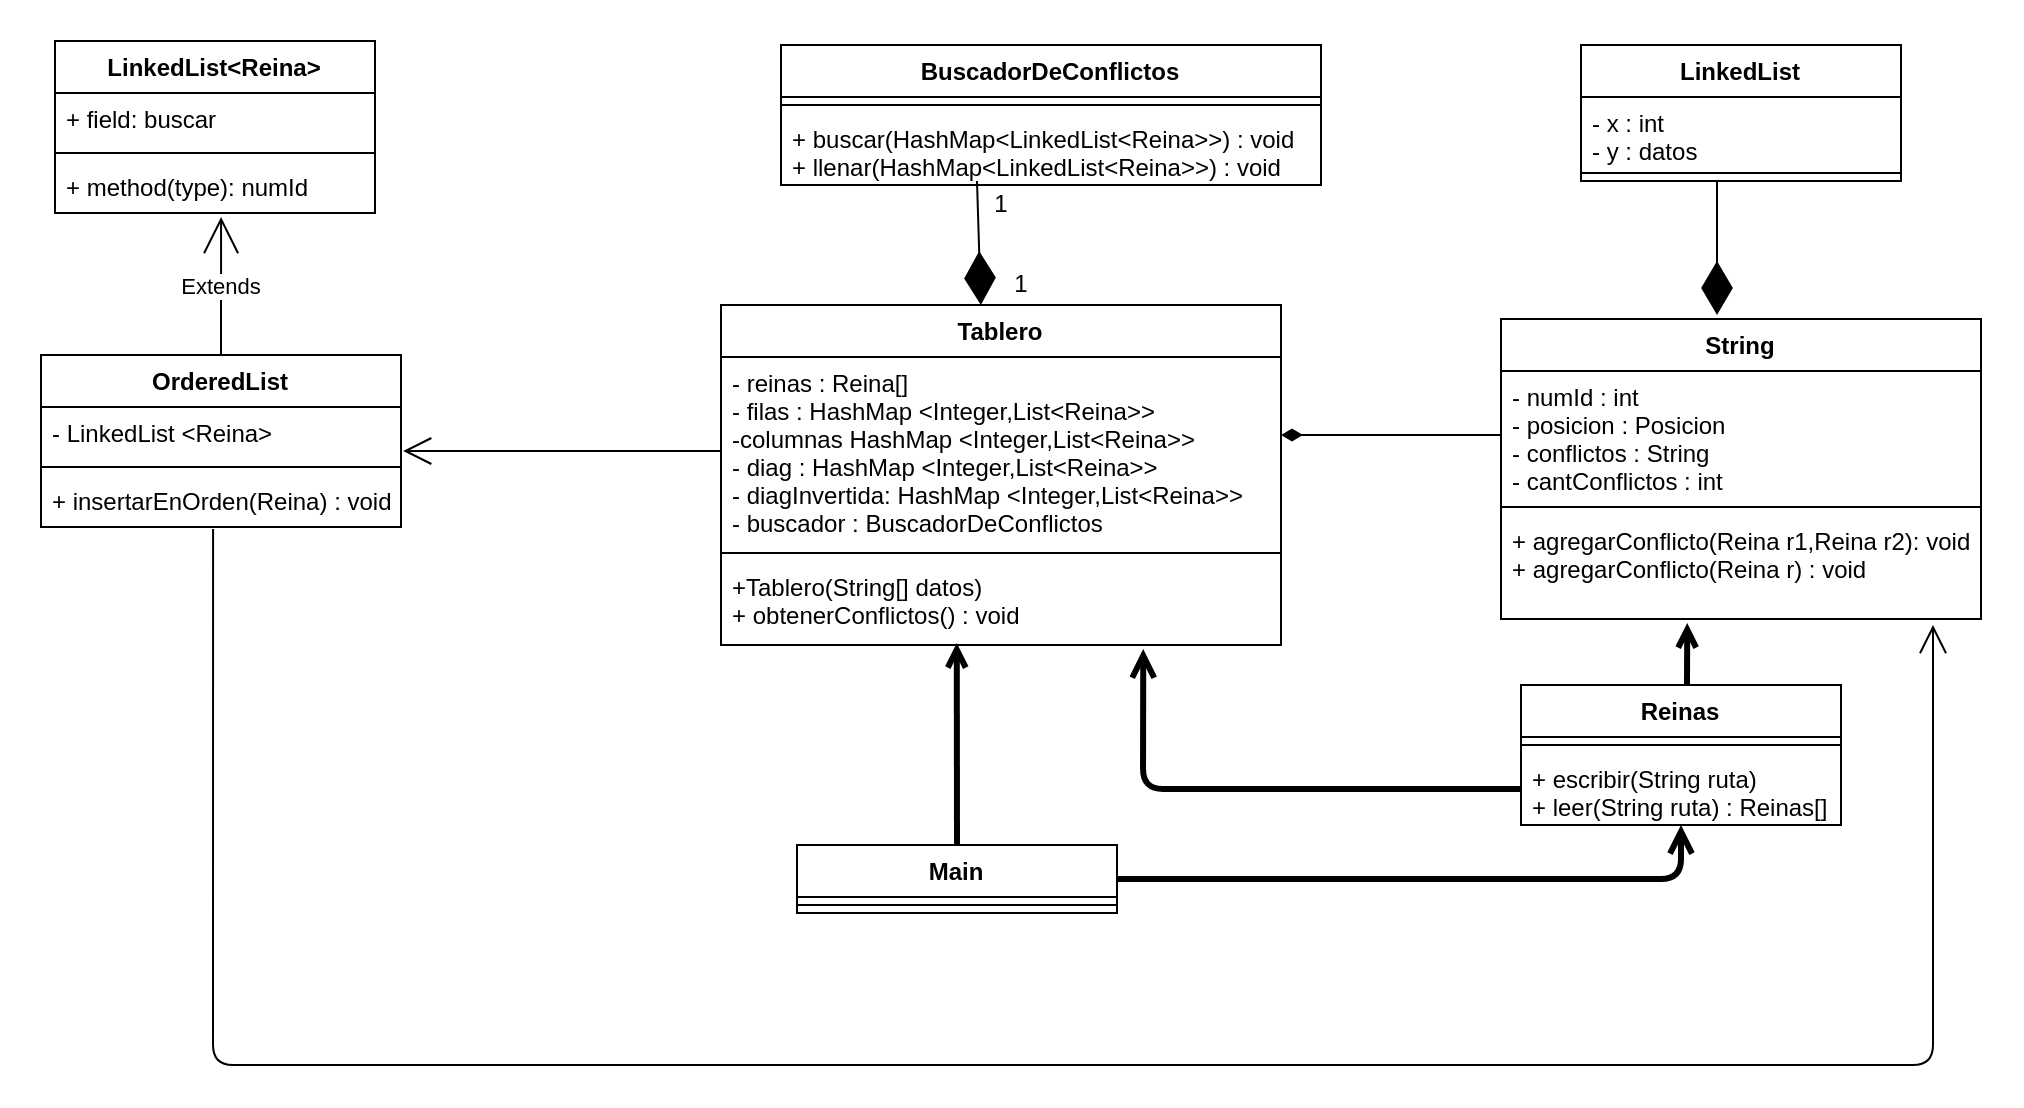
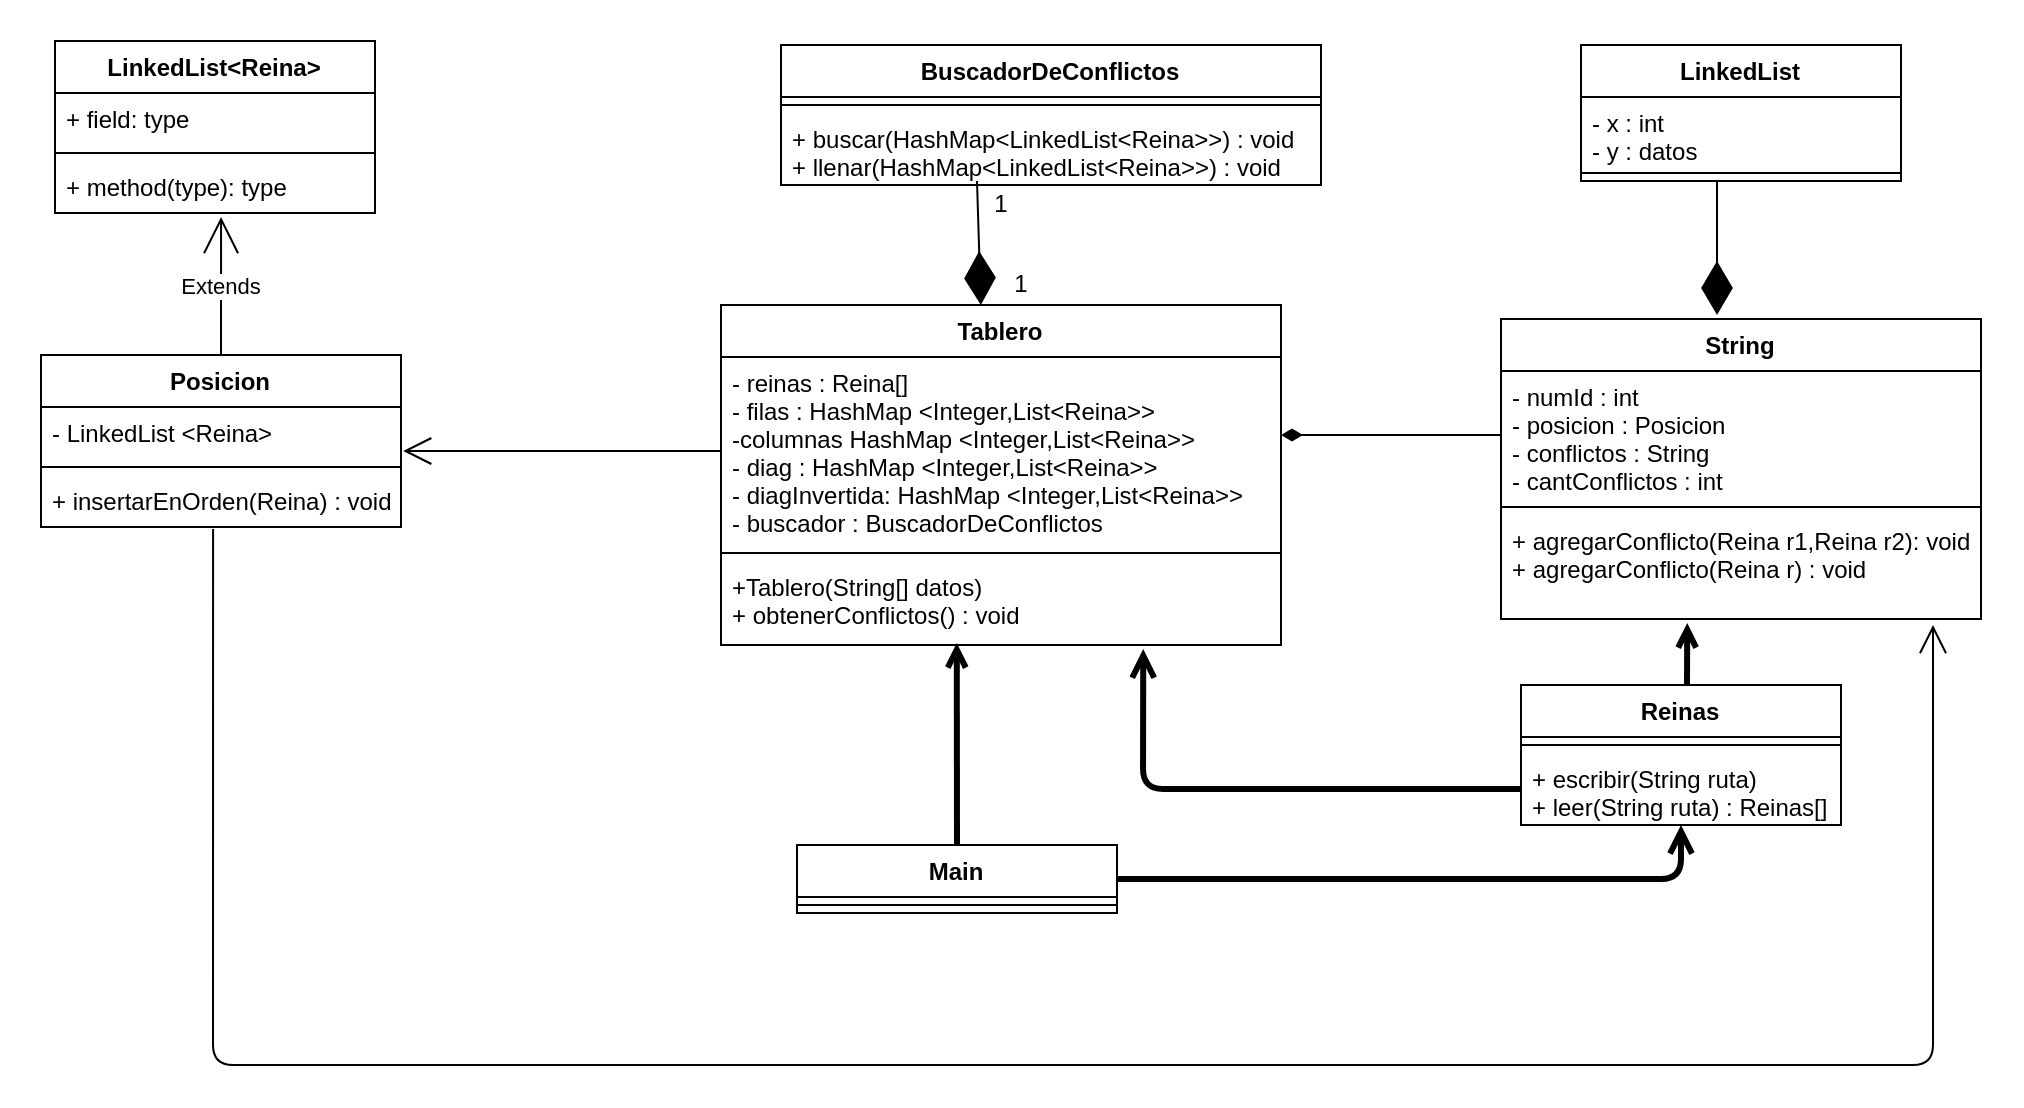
(151, 120) -> (138, 120)
(198, 188) -> (191, 188)
(220, 382) -> (220, 382)
